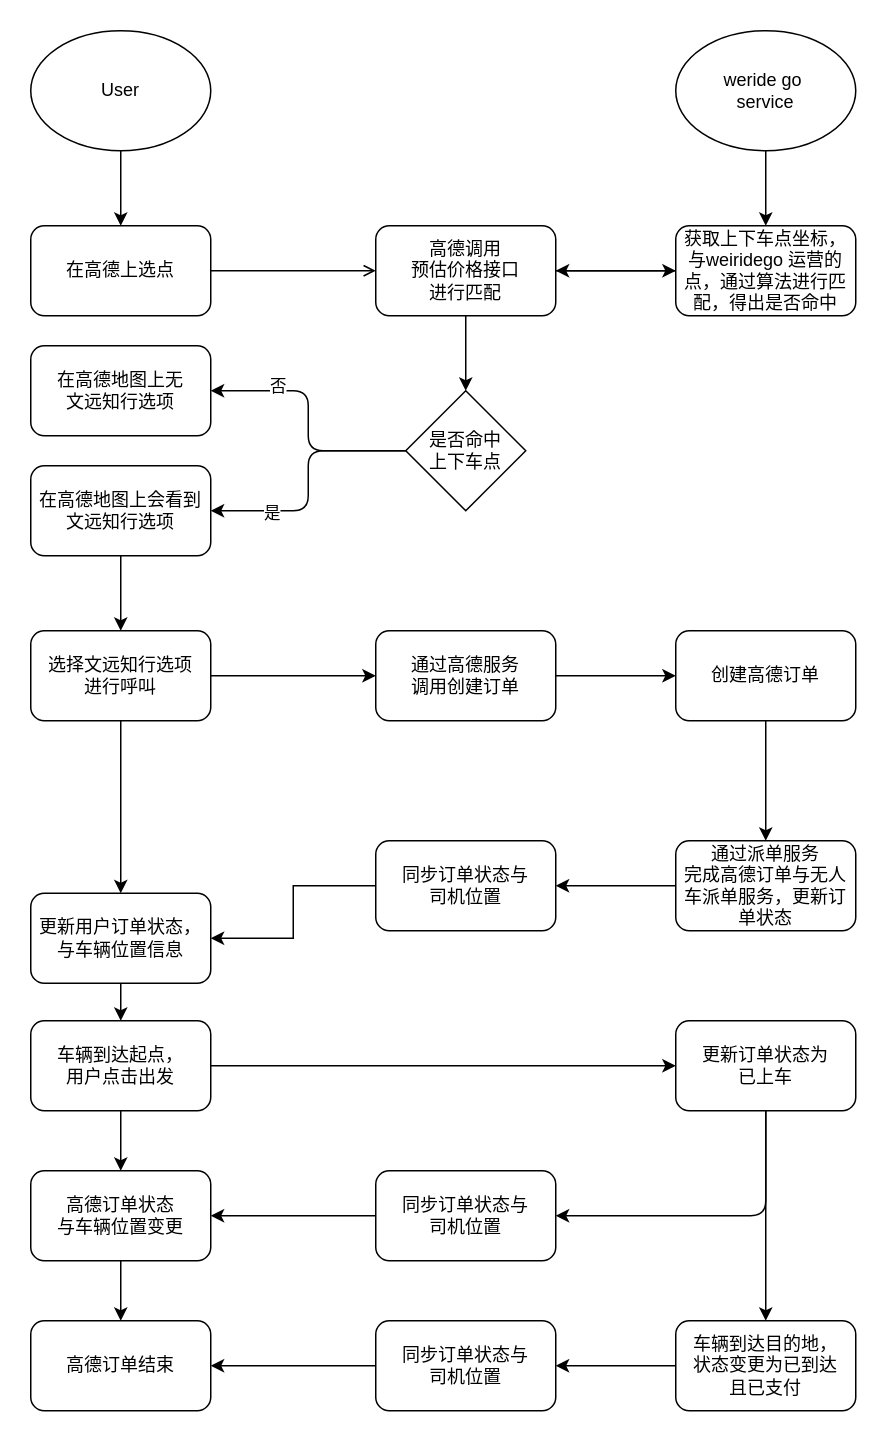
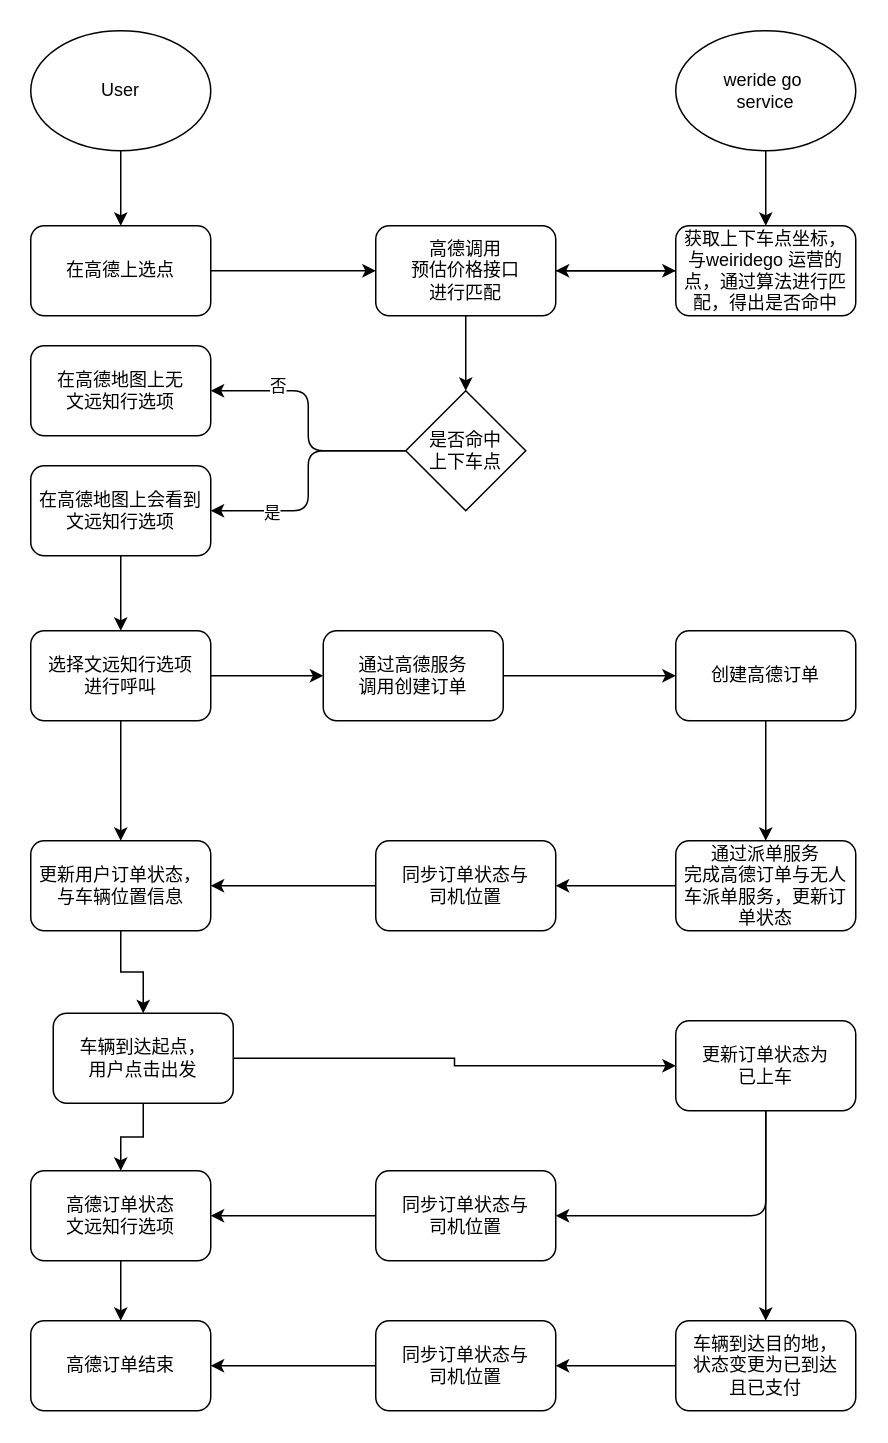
(366, 271) -> (364, 271)
(466, 676) -> (413, 676)
(121, 938) -> (121, 886)
(121, 1066) -> (143, 1058)
(121, 1216) -> (121, 1216)
